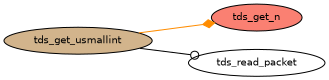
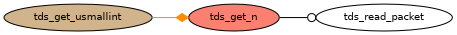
(165, 52) -> (294, 18)
